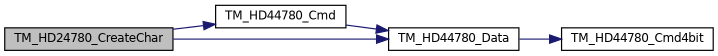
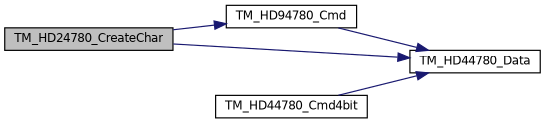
(281, 17) -> (291, 17)
(534, 39) -> (378, 86)
